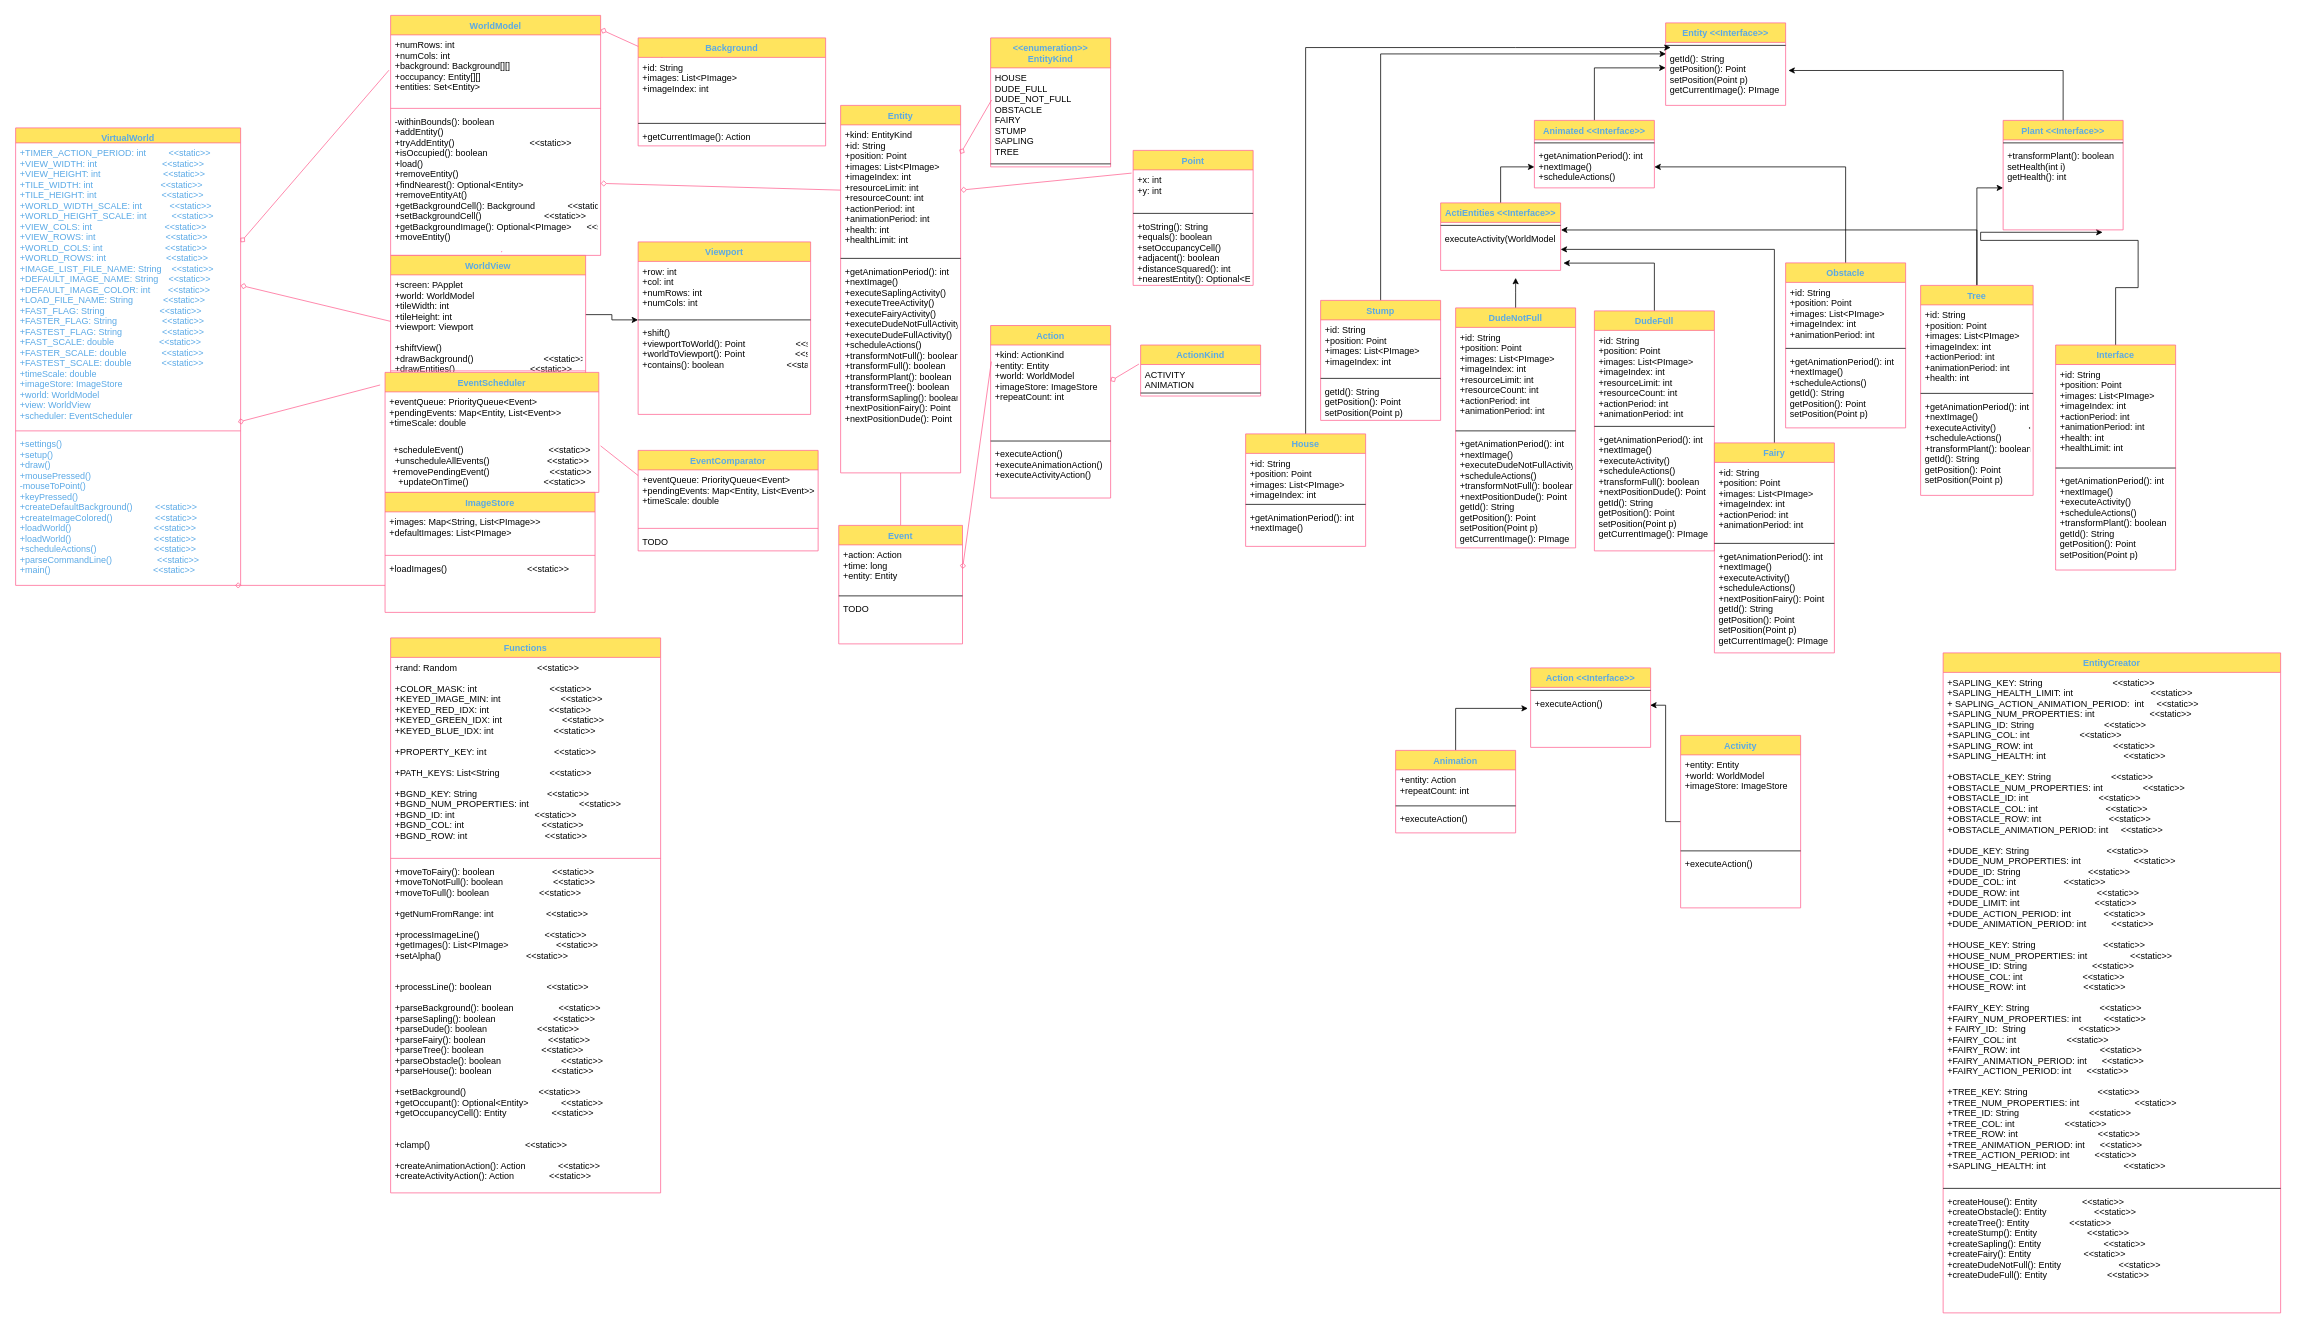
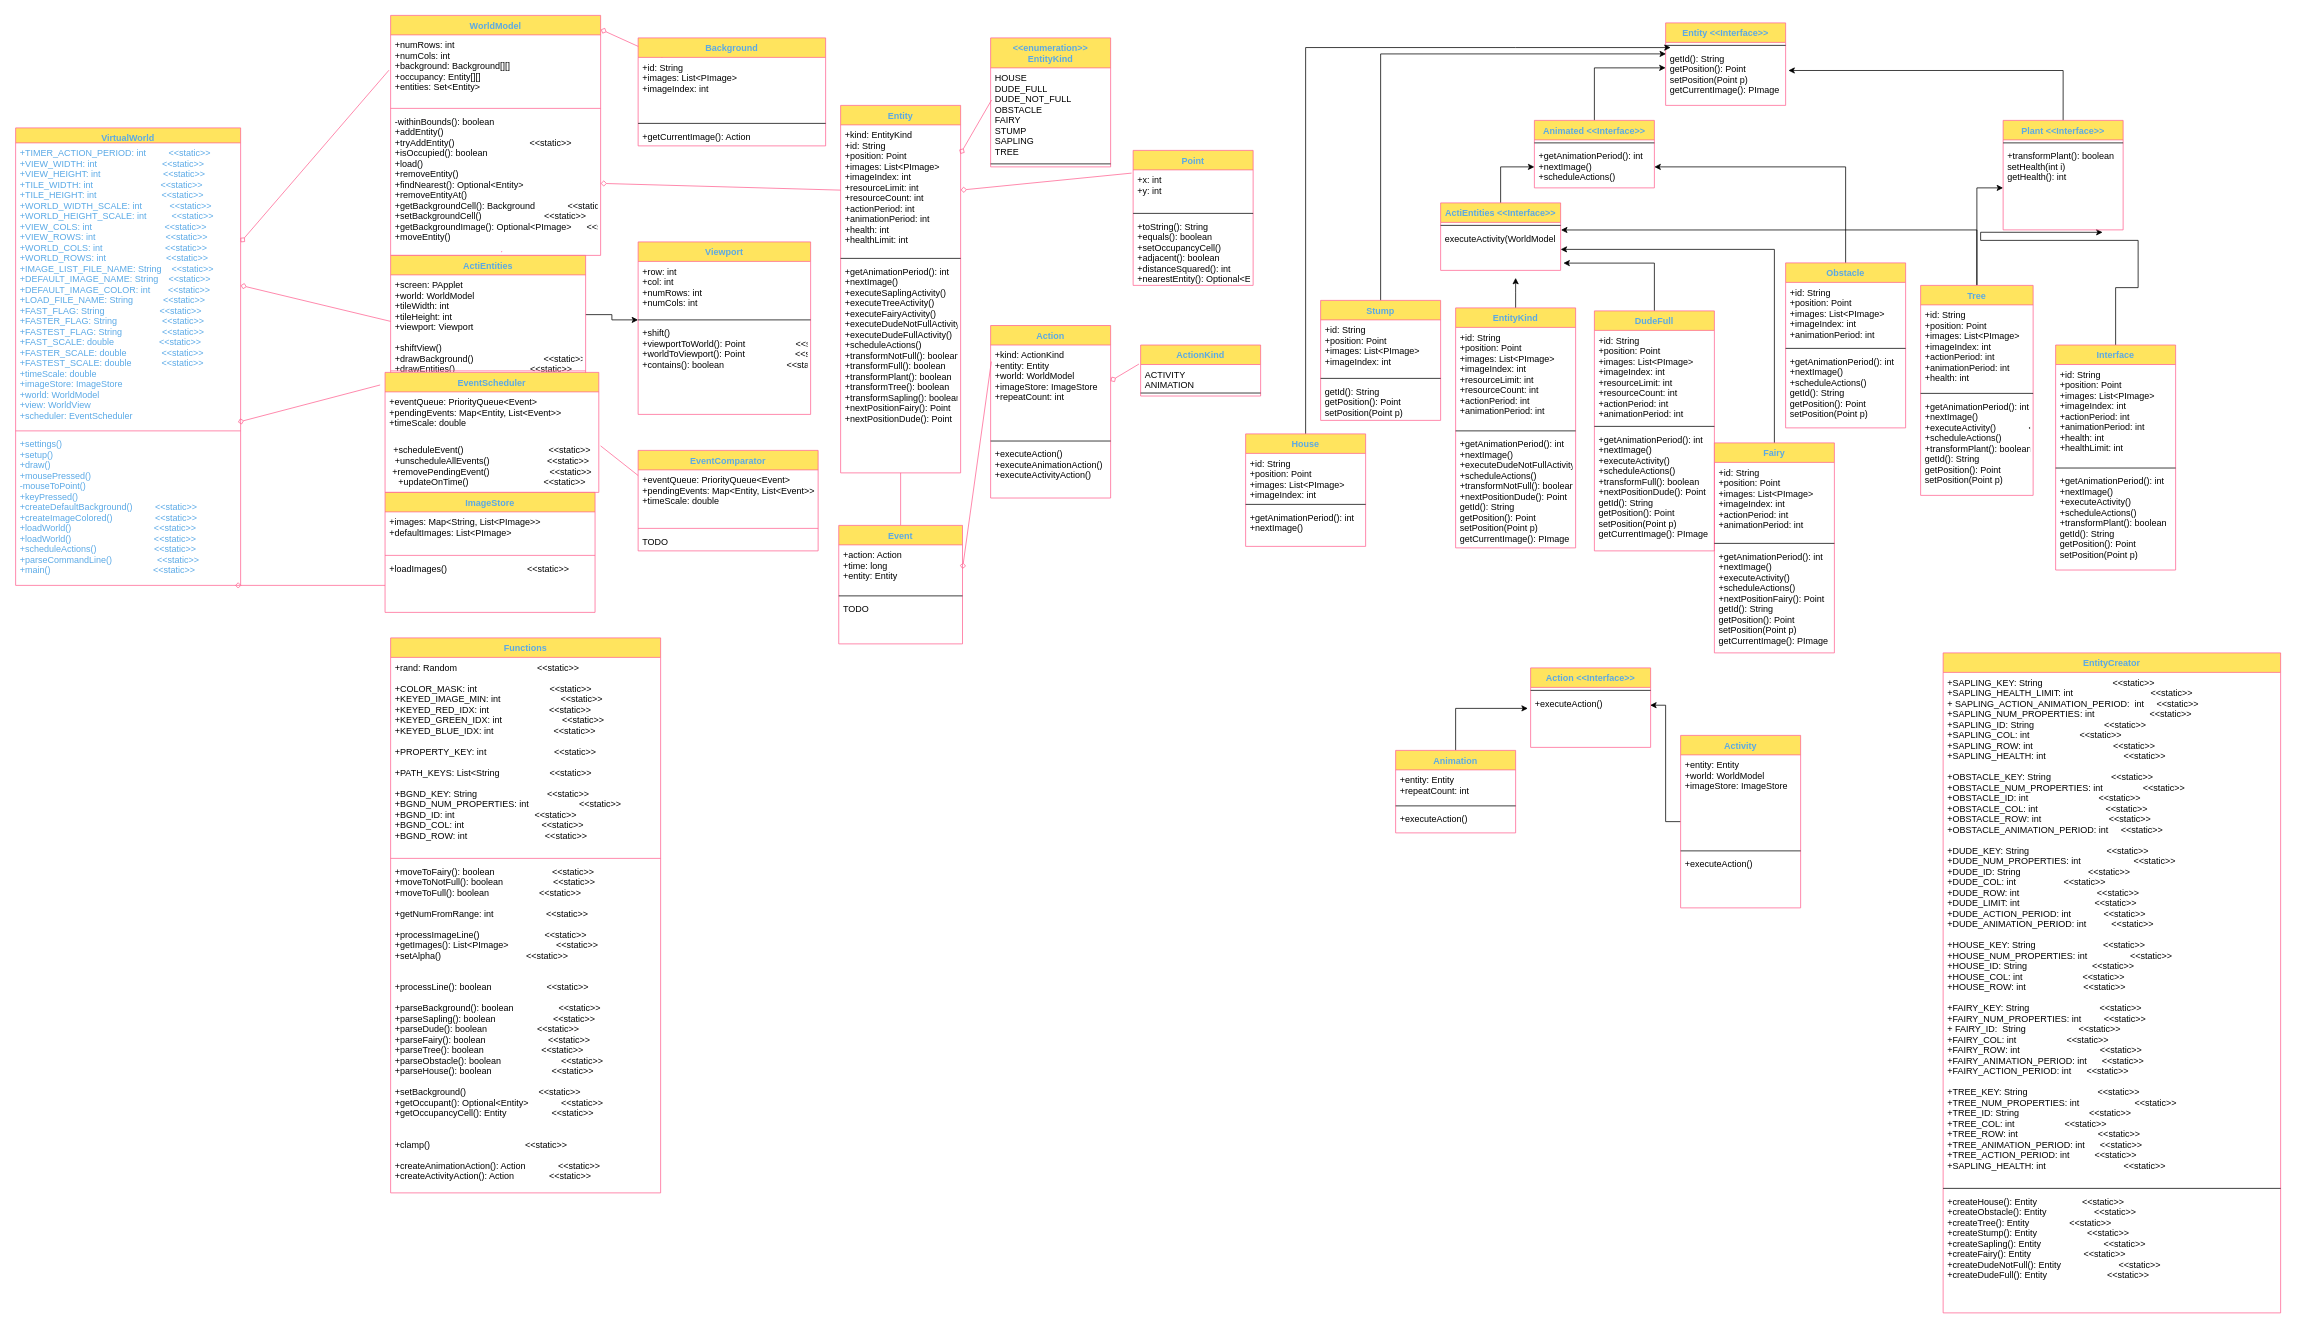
(488, 266) -> (488, 266)
(1515, 318) -> (1515, 318)
(1433, 780) -> (1433, 780)
